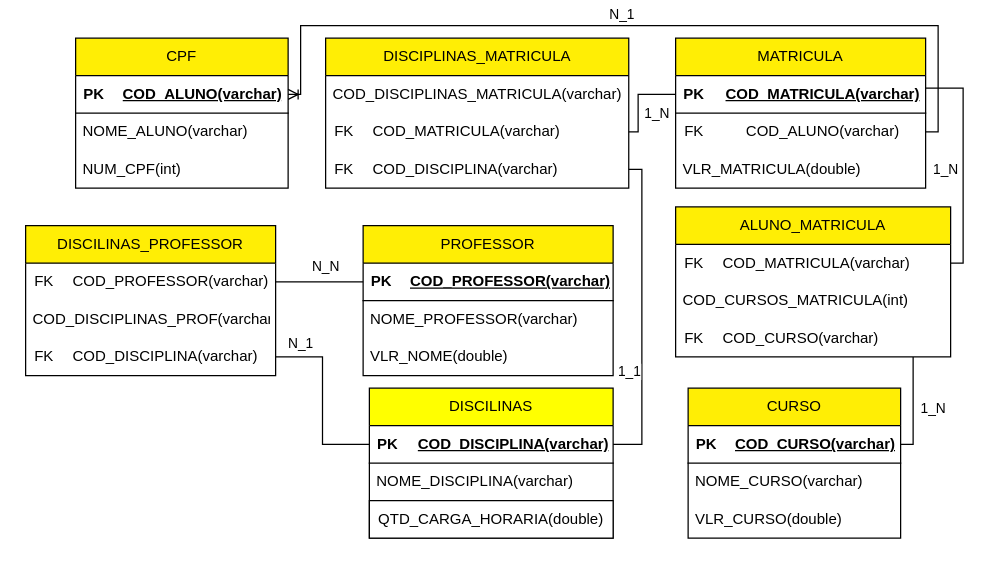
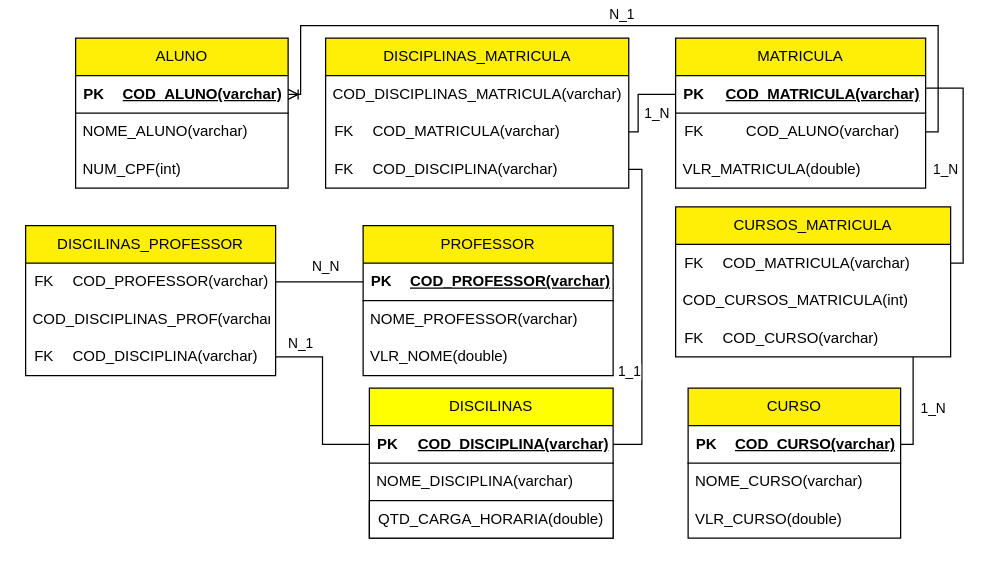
(182, 57) -> (182, 57)
(813, 226) -> (813, 226)
